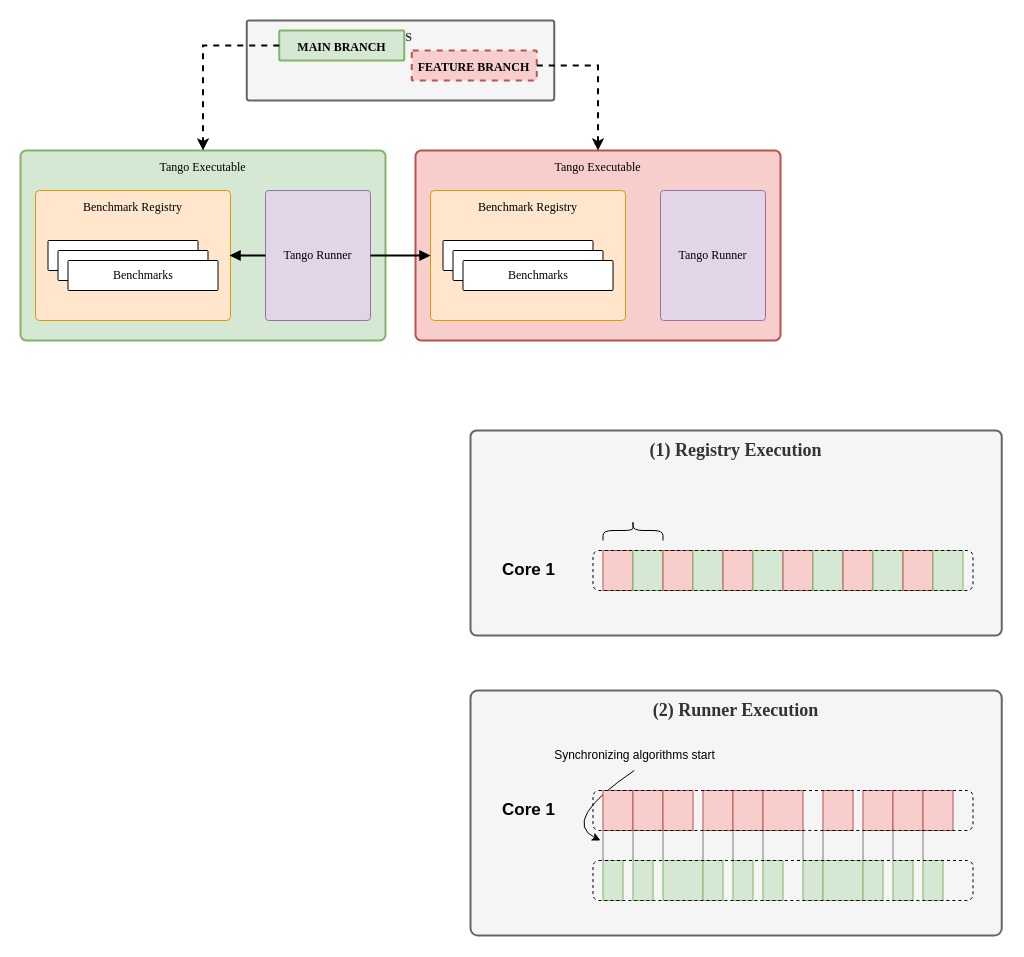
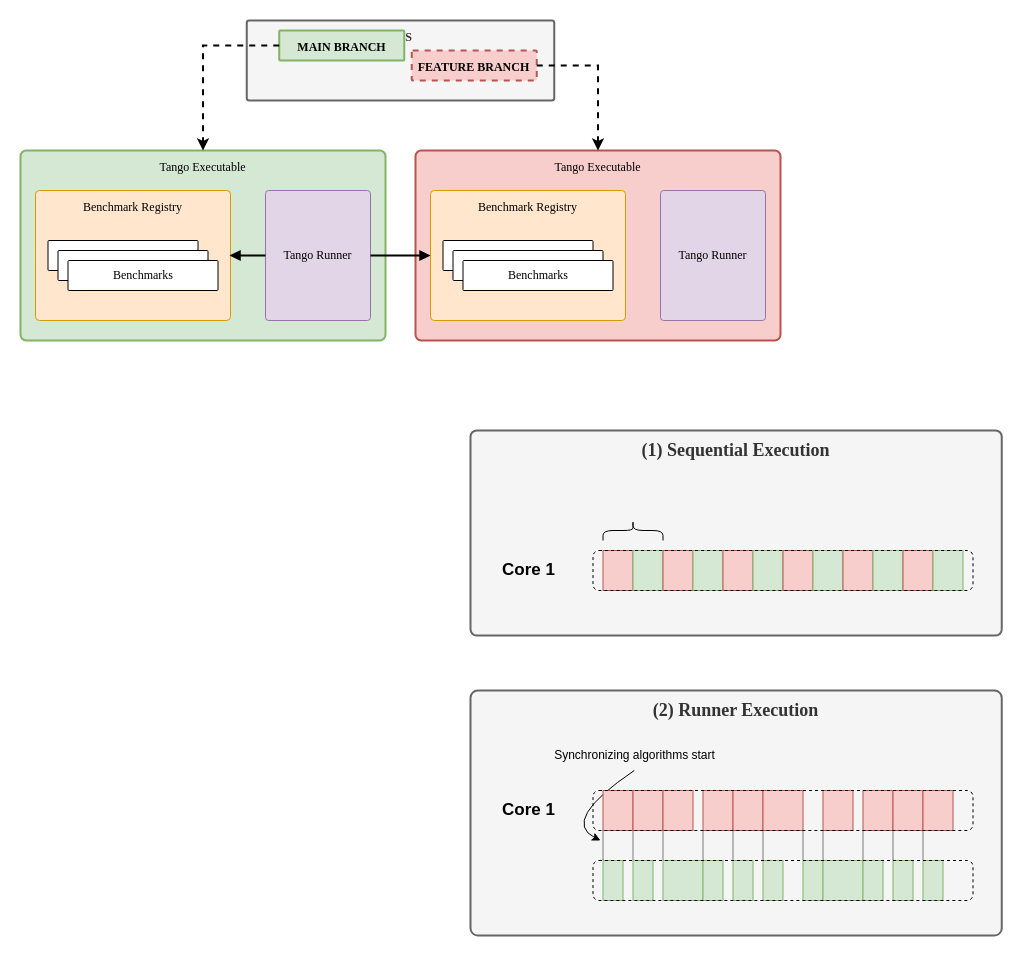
(736, 448) -> (736, 448)
